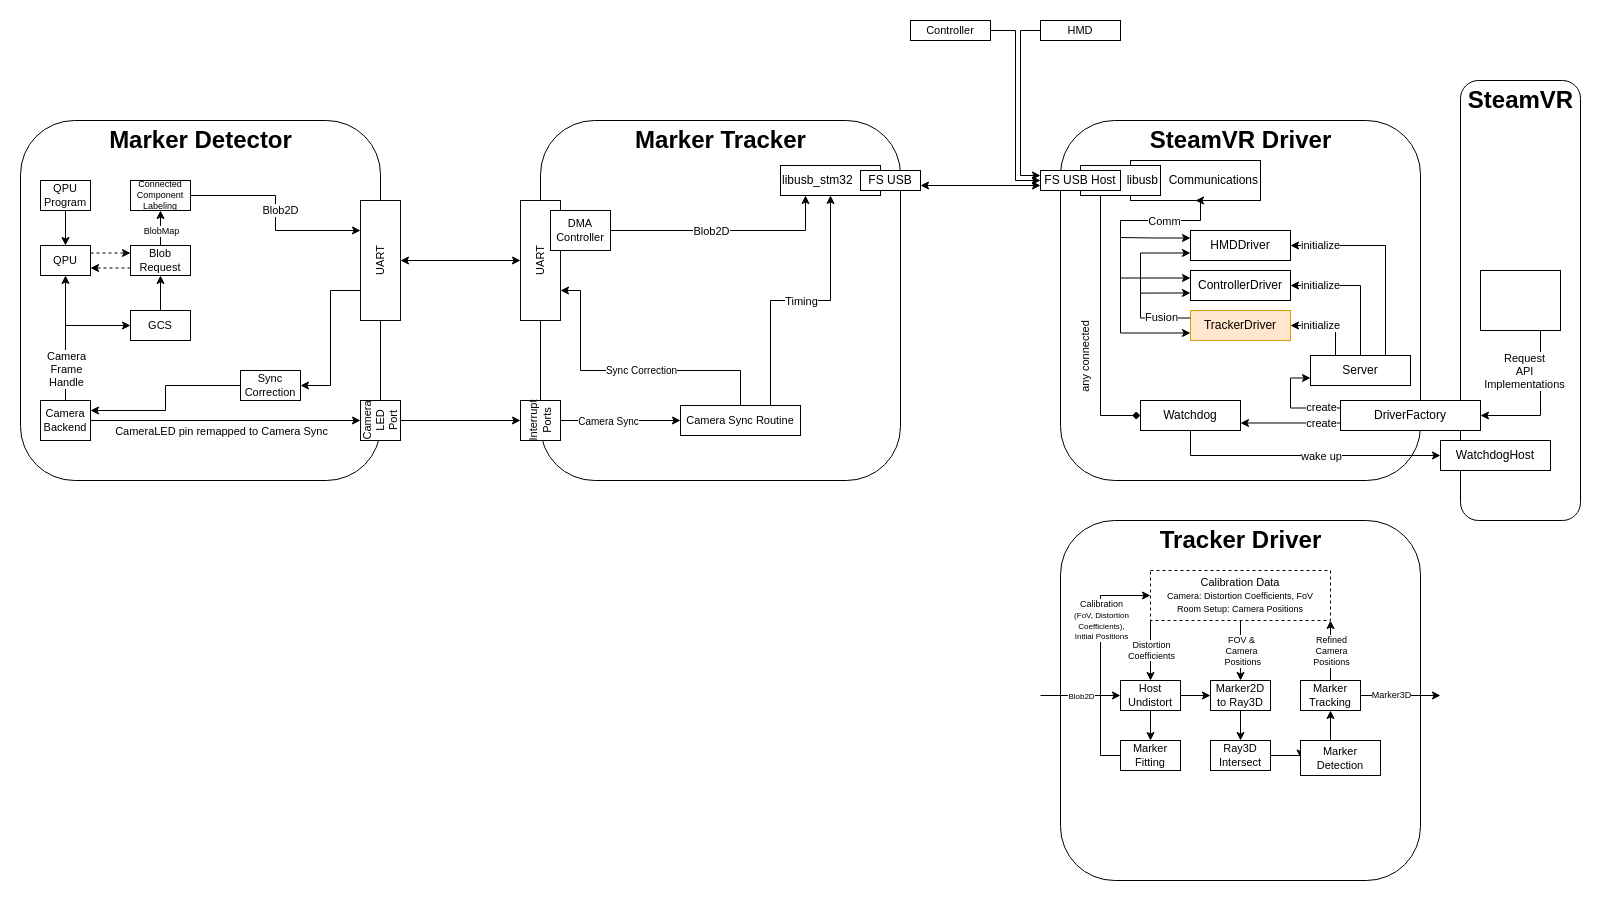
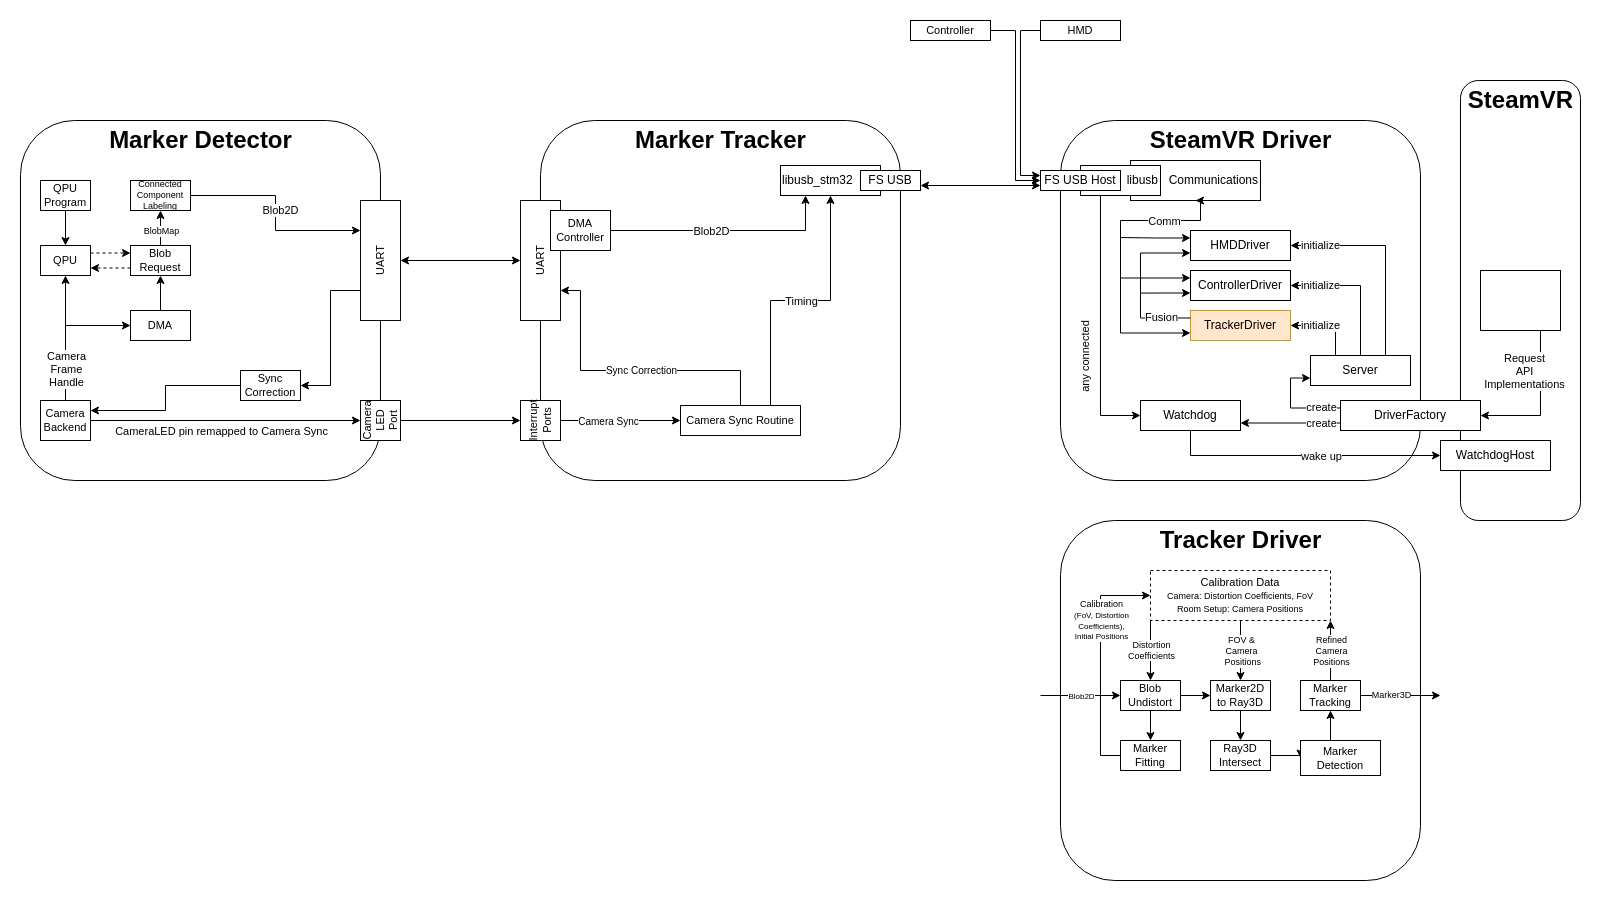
(161, 326) -> (161, 326)
(1131, 416) -> (1132, 416)
(1151, 696) -> (1151, 696)
